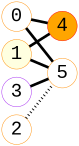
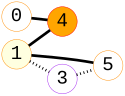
(39, 45) -> none
none -> (39, 67)
(39, 83) -> (85, 72)
(17, 130) -> none
